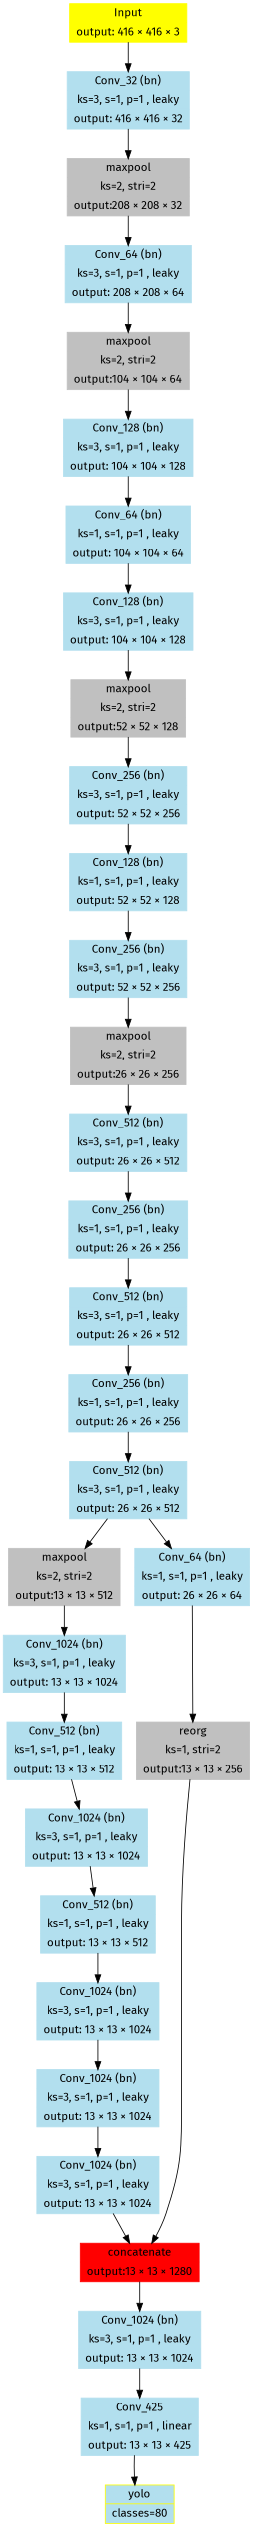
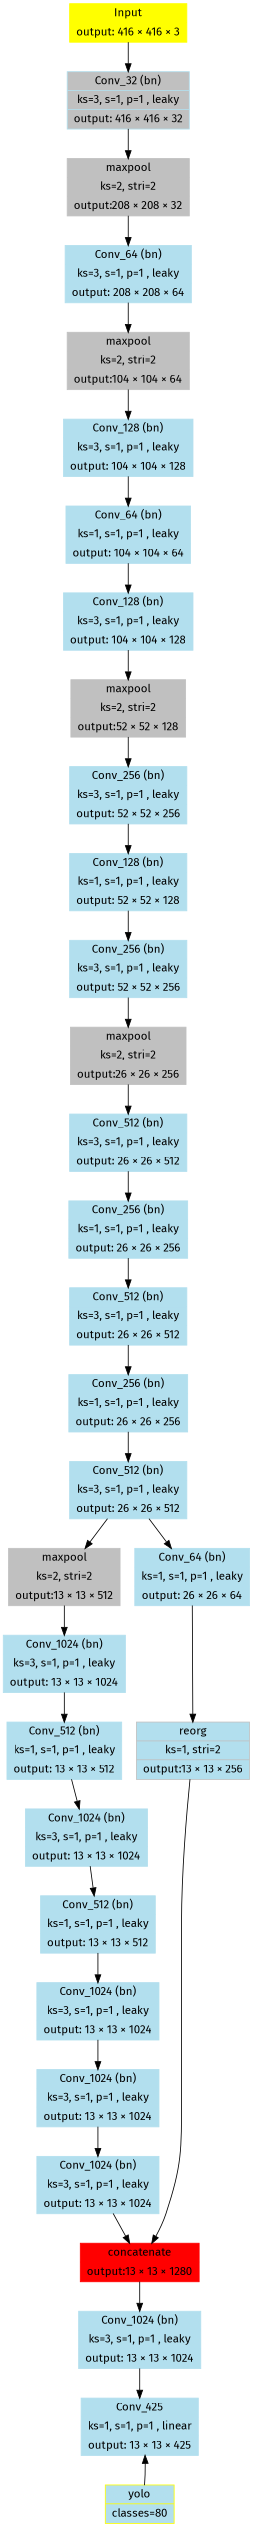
(128, 100) -> (128, 100)
(193, 1751) -> (193, 1751)
(134, 2466) -> (145, 2474)
